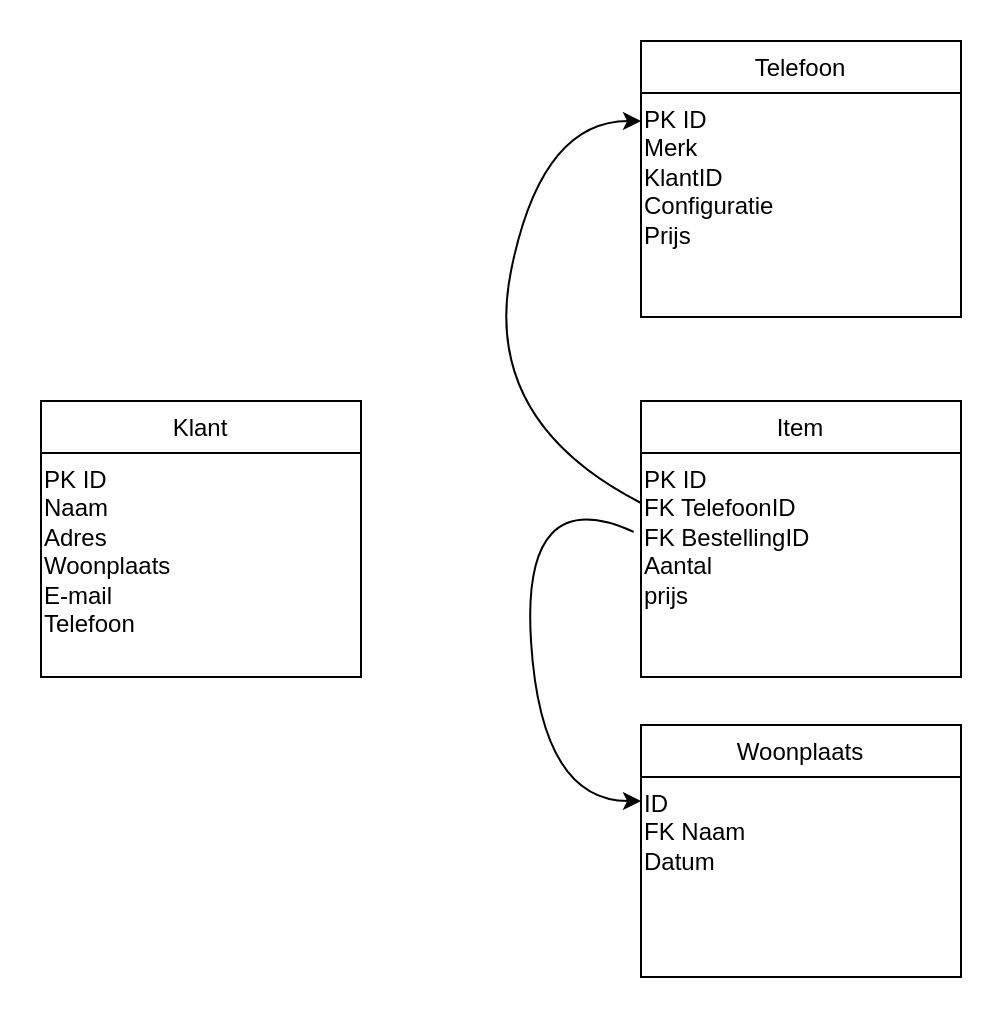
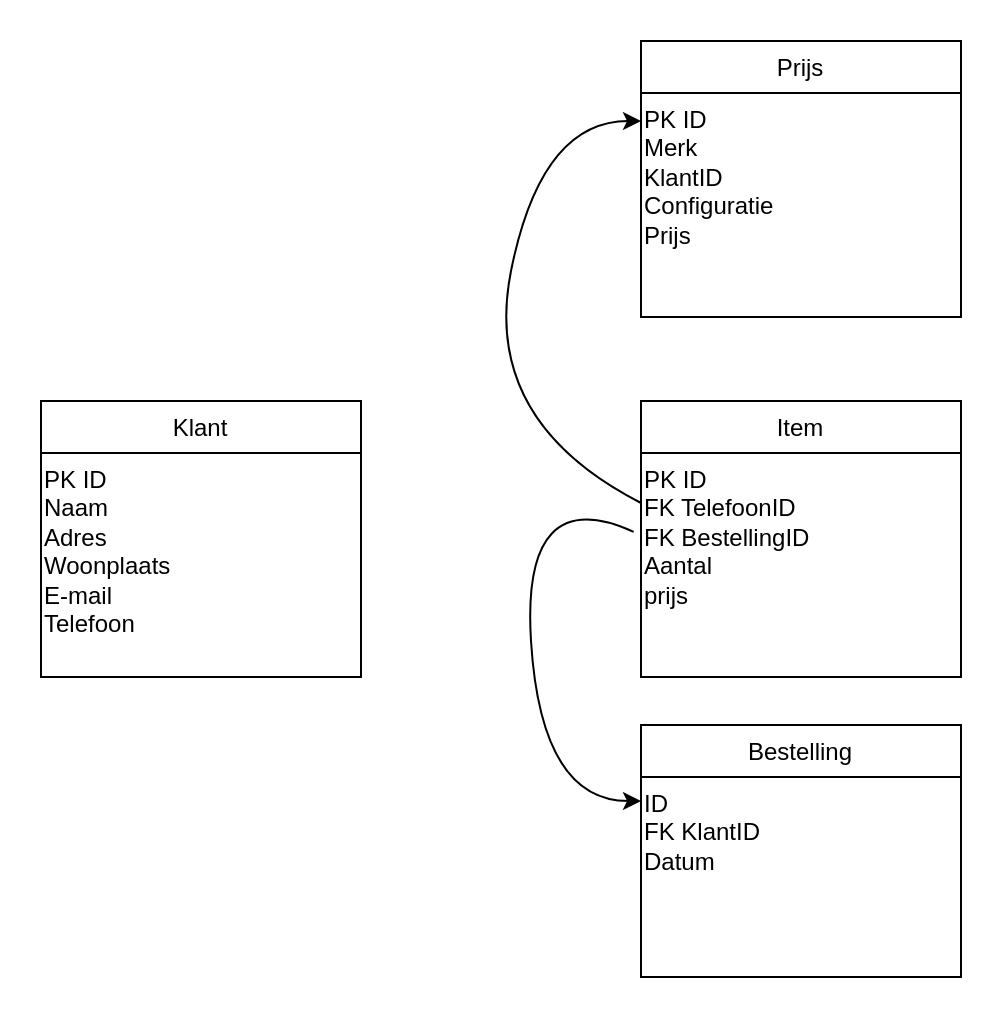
(800, 68) -> (800, 68)
(800, 752) -> (800, 752)
(689, 834) -> (706, 834)
